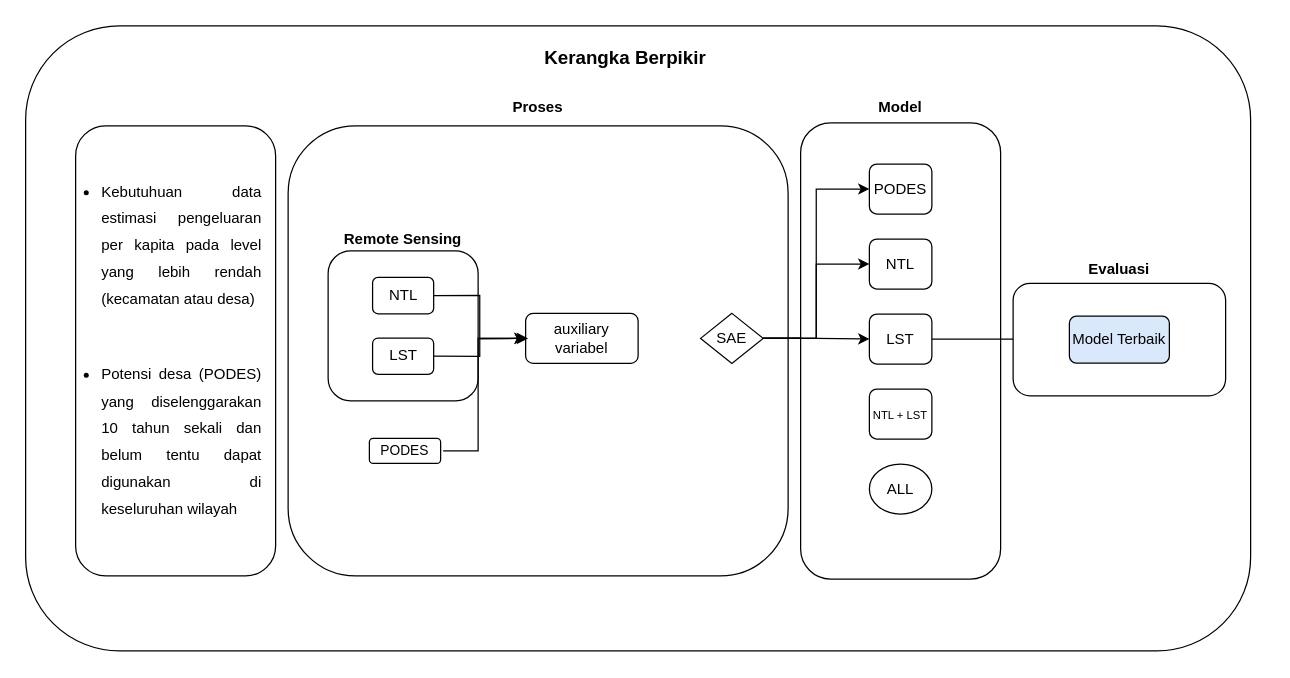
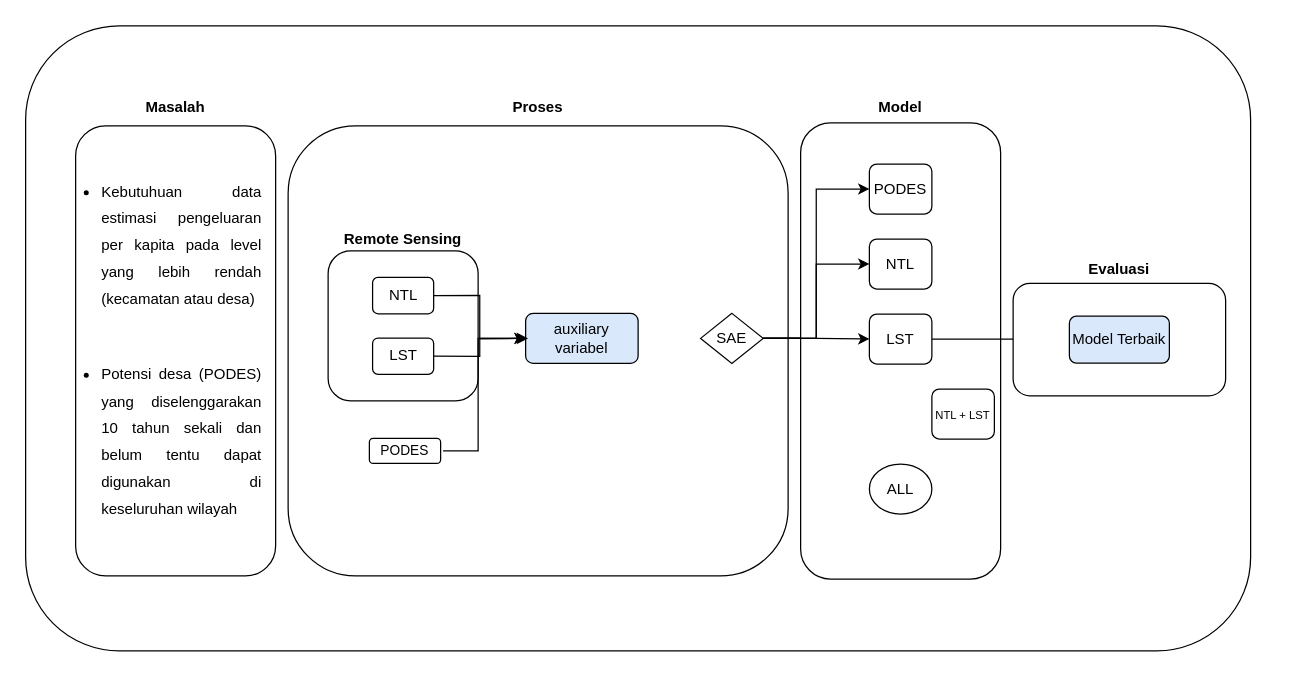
(626, 57) -> none
none -> (176, 107)
(582, 338) -> (582, 338)
(901, 414) -> (963, 414)
